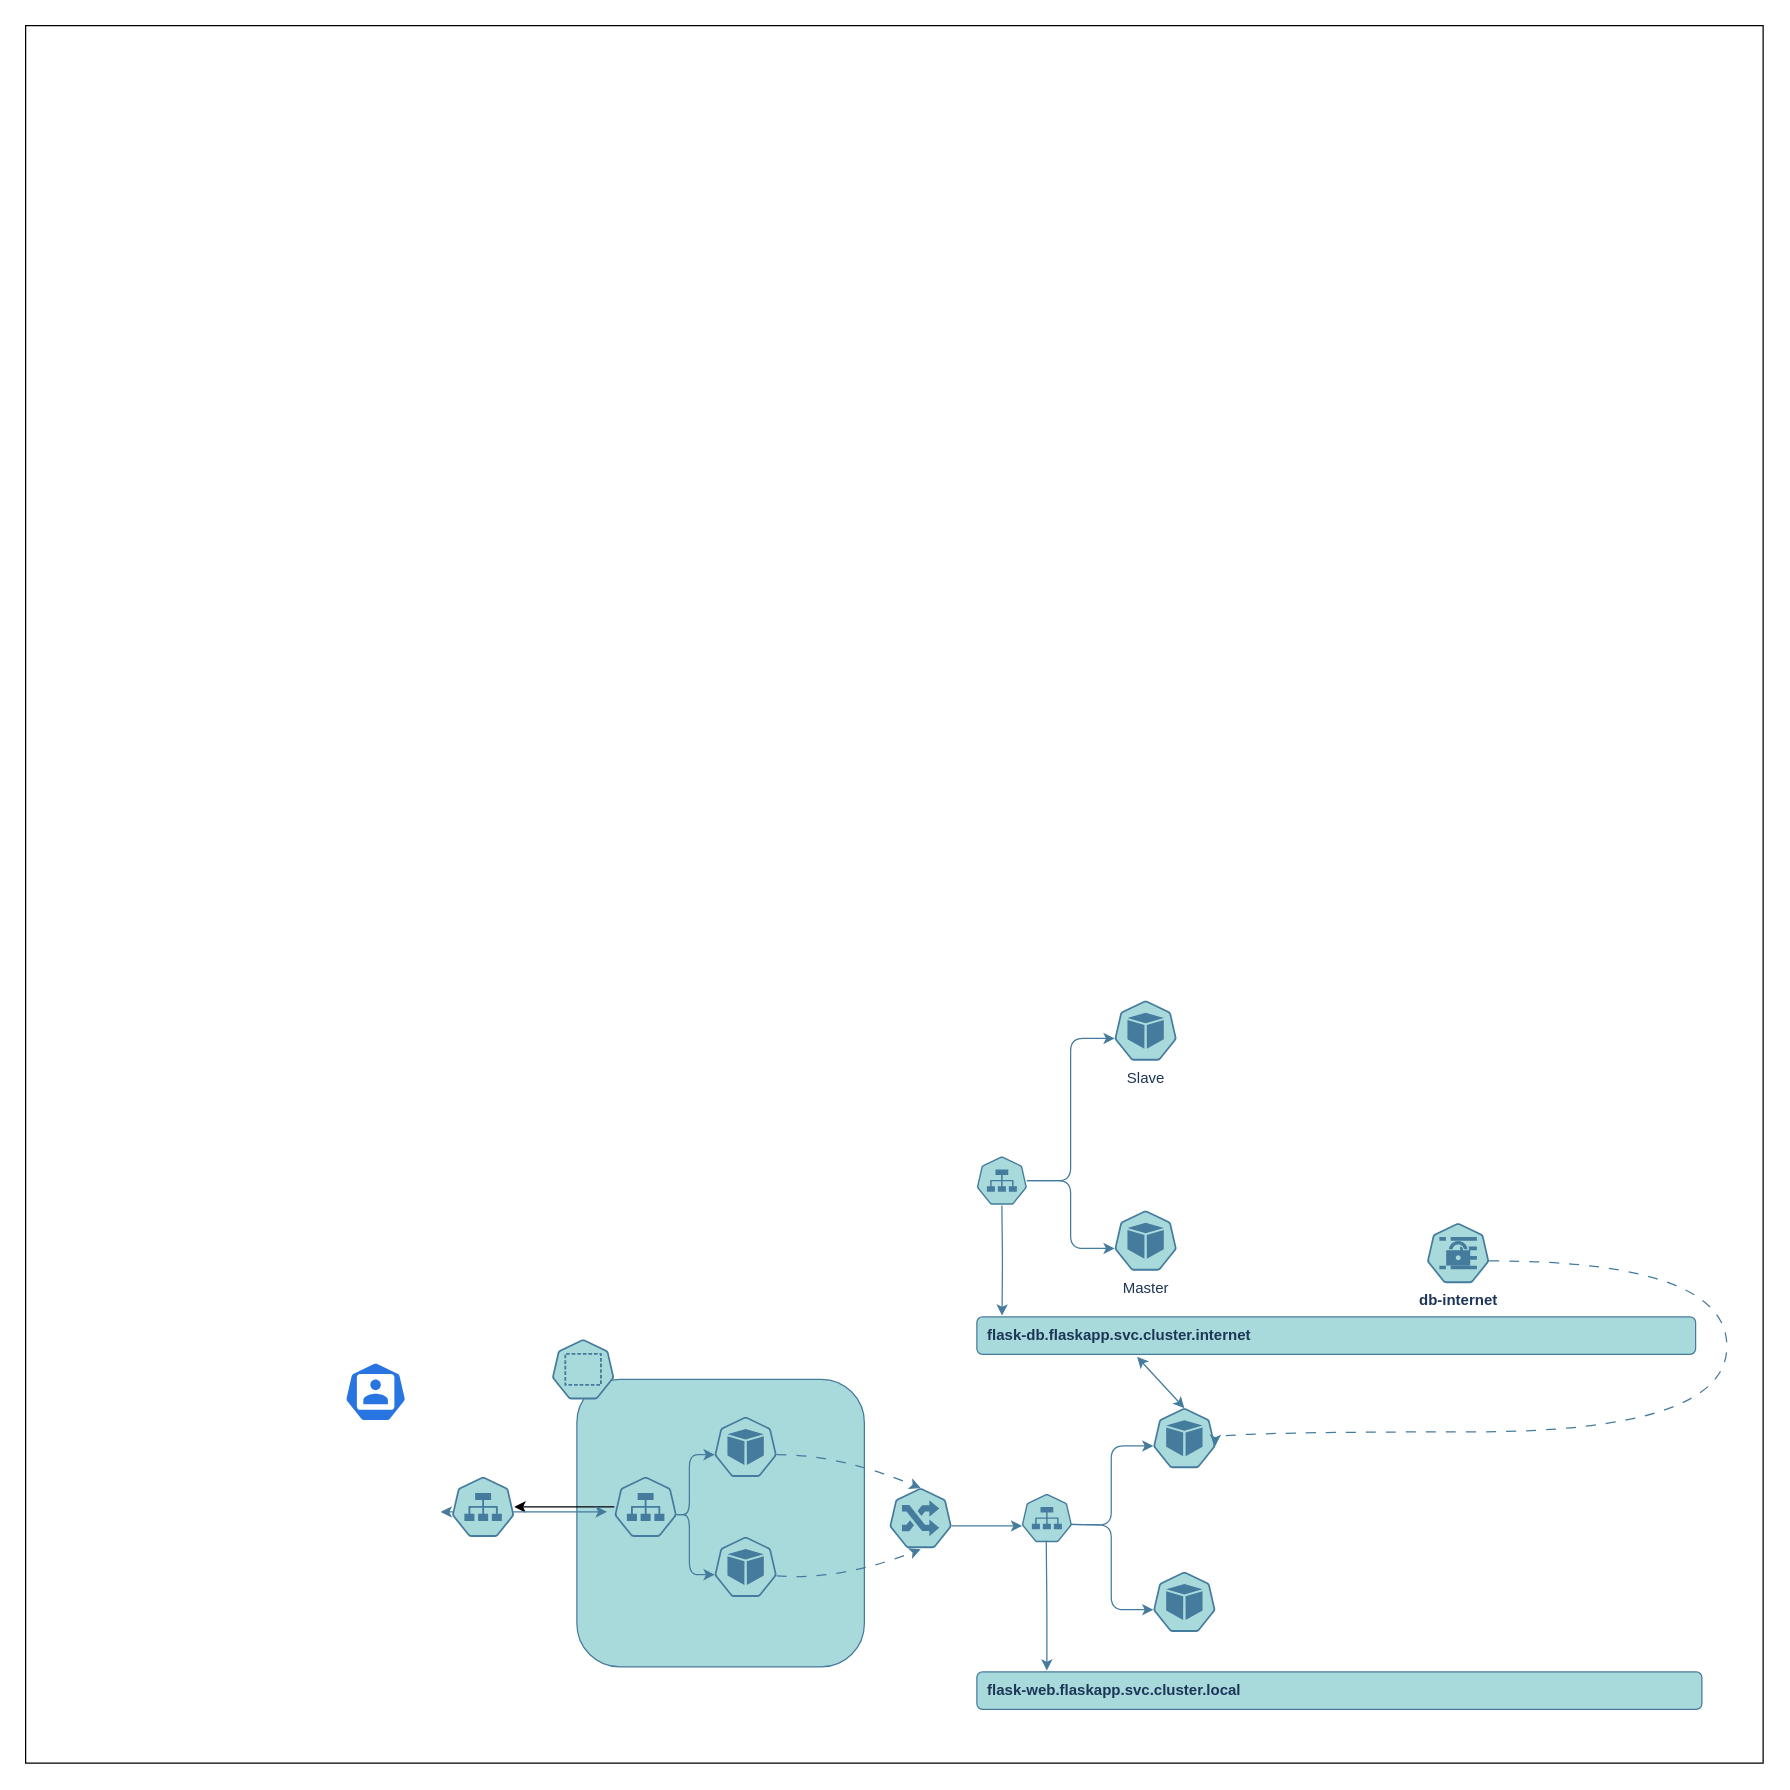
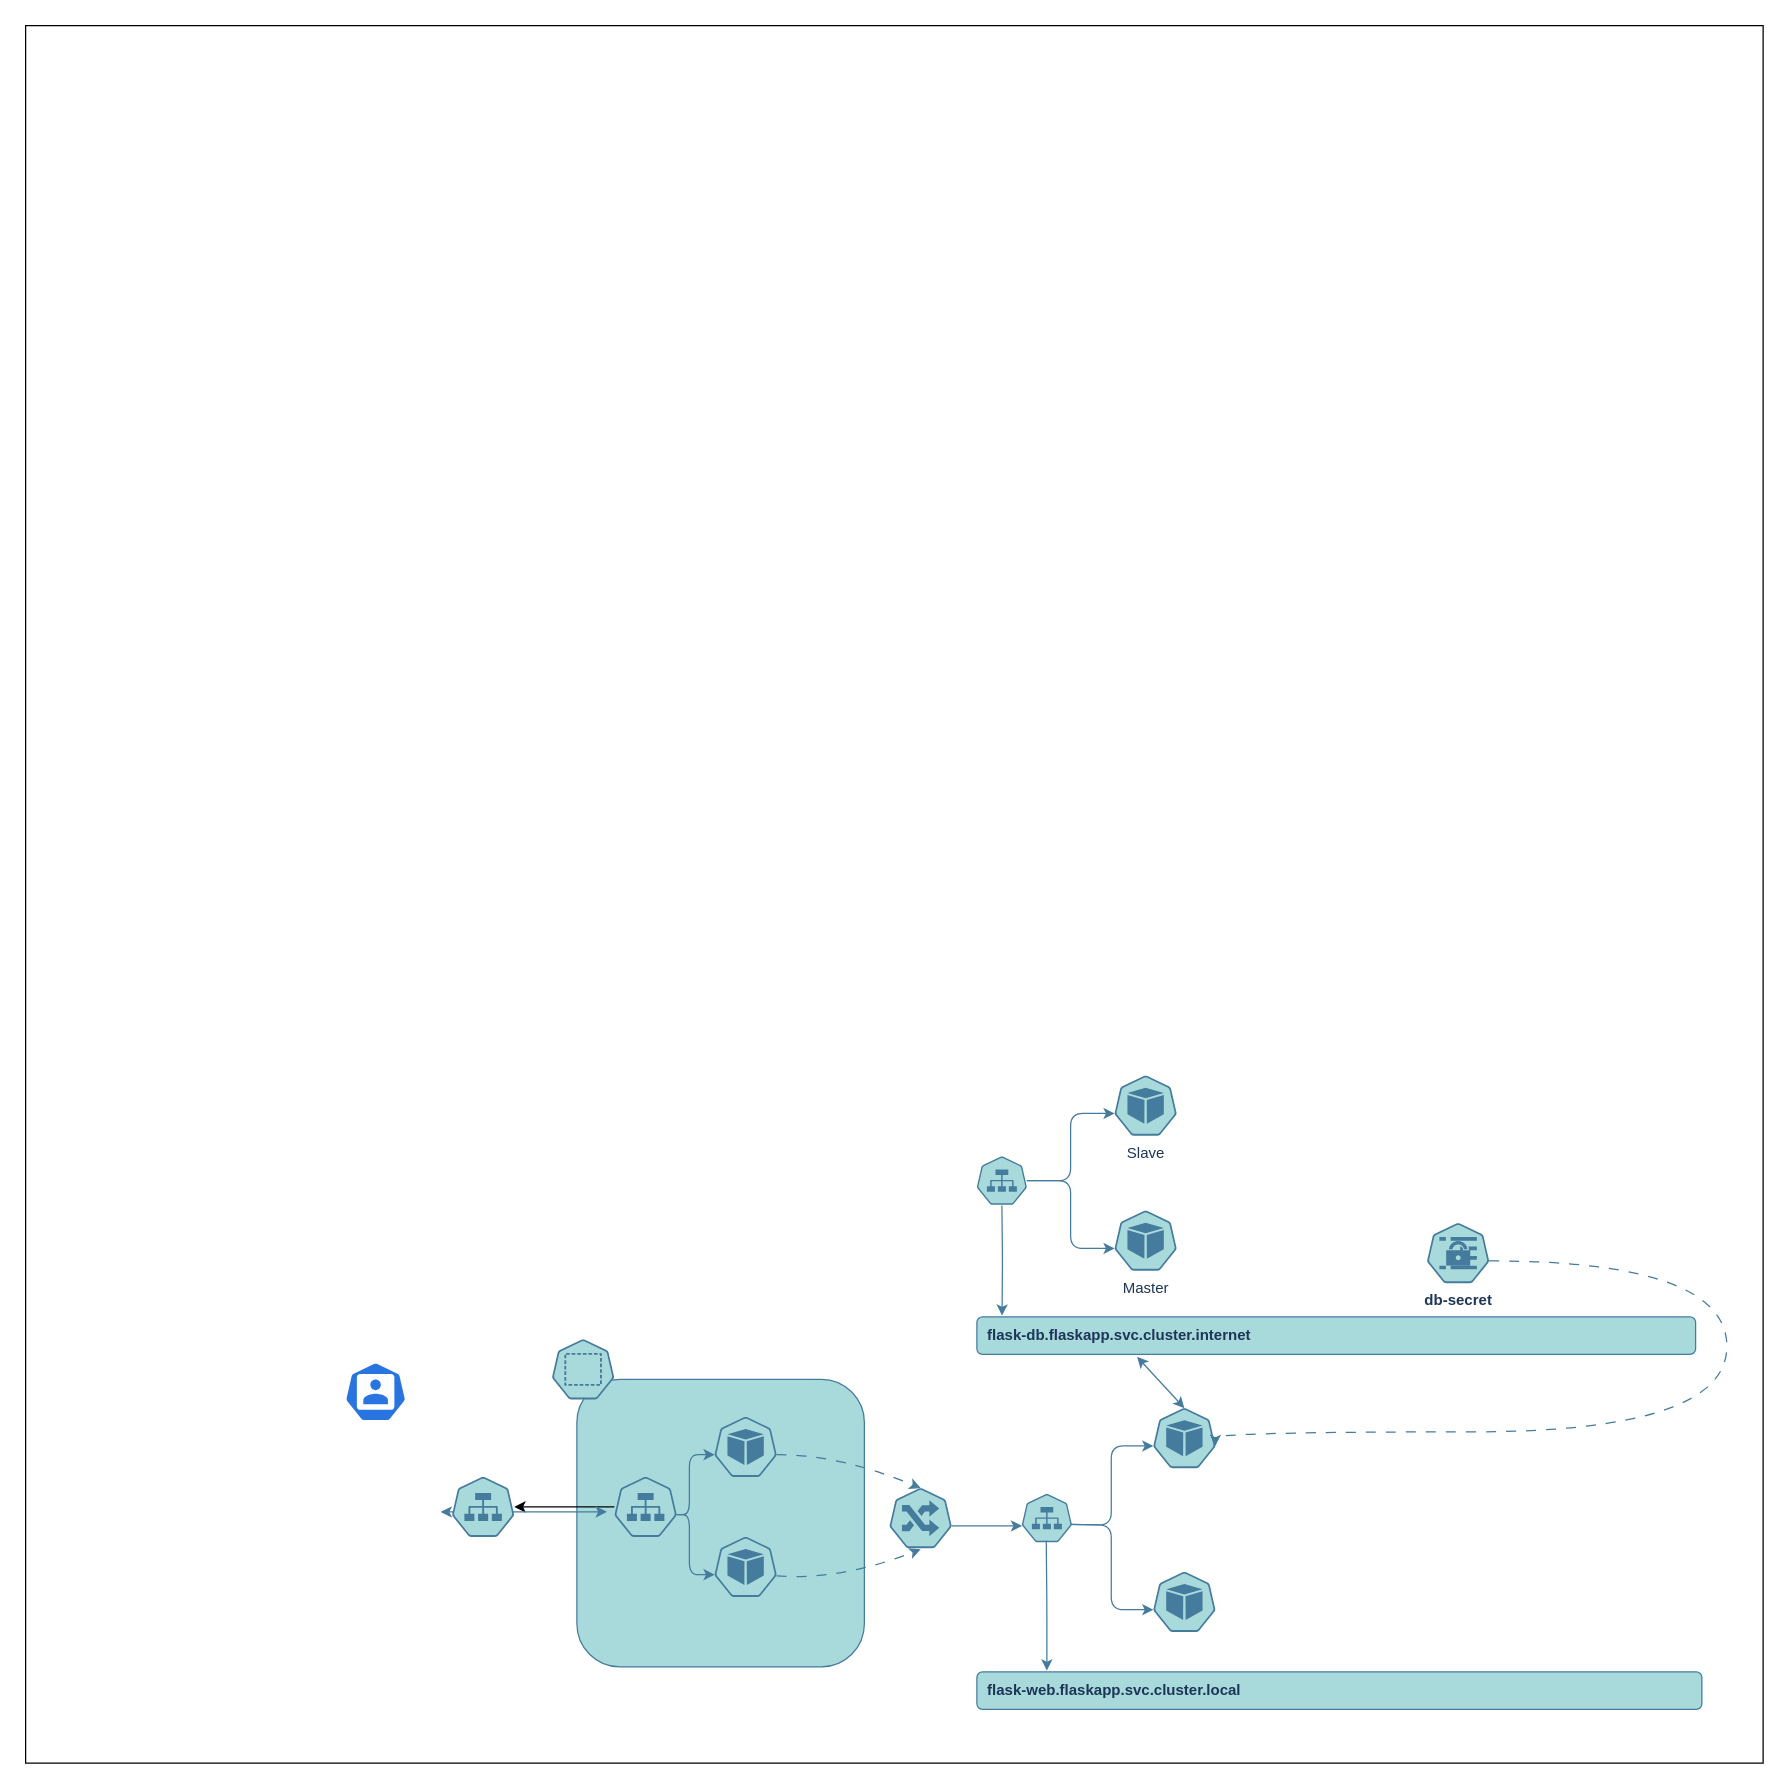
(1146, 1031) -> (1146, 1106)
(1459, 1301) -> (1459, 1301)
